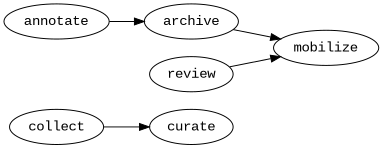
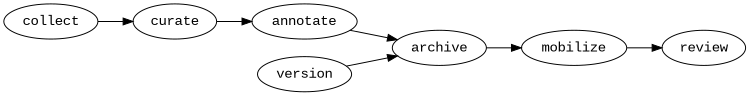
none -> (229, 21)
(250, 63) -> (640, 48)
none -> (305, 74)
